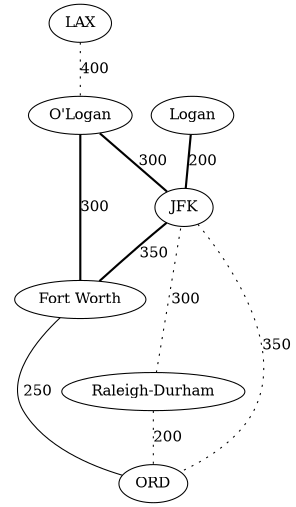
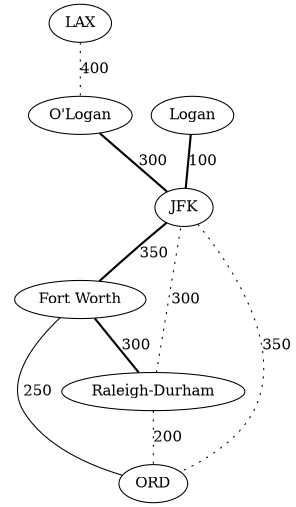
(203, 161) -> (203, 161)
(80, 207) -> (117, 345)
